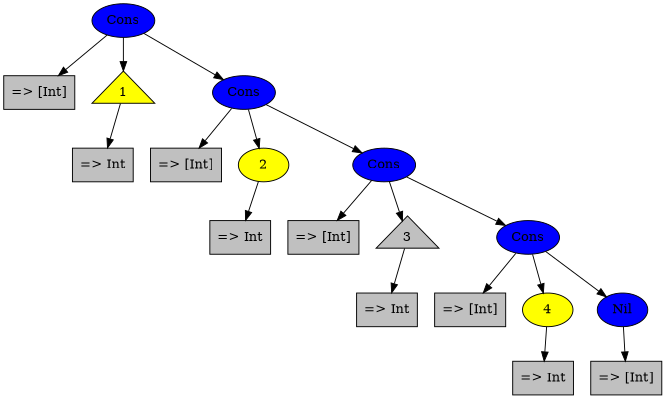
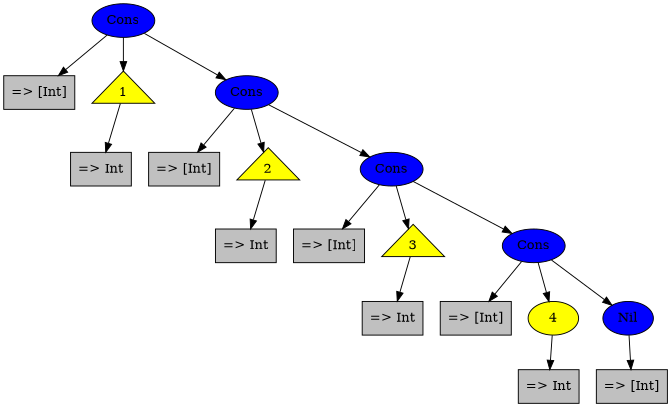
(264, 165) -> (268, 169)
(408, 237) -> (413, 246)
